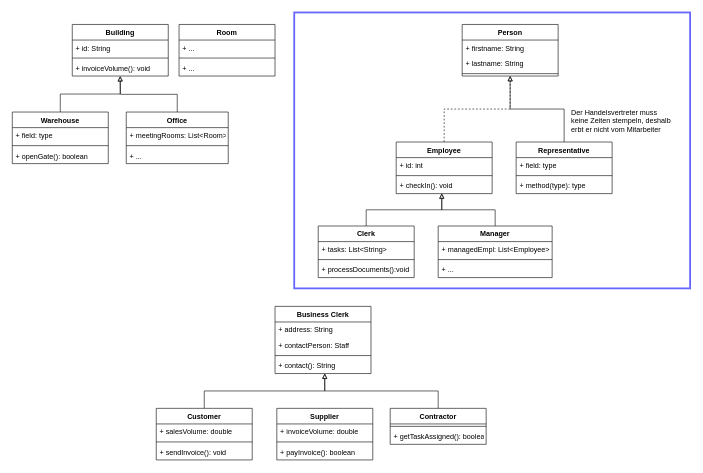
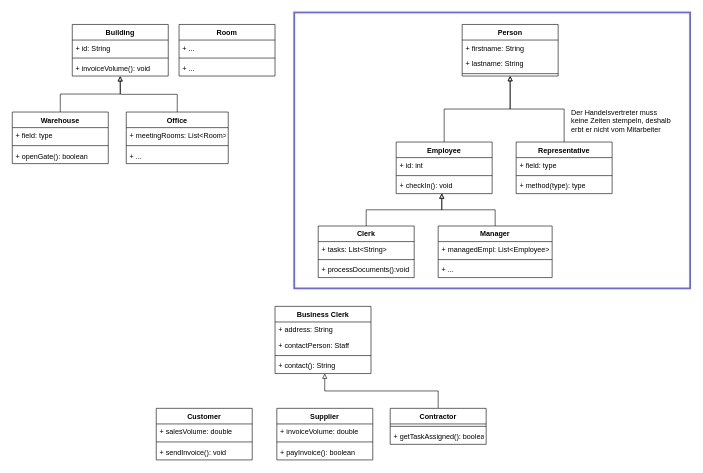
(460, 109) -> (460, 109)
(255, 391) -> none
